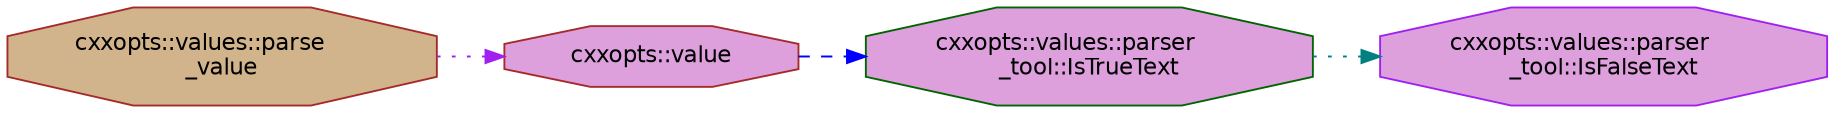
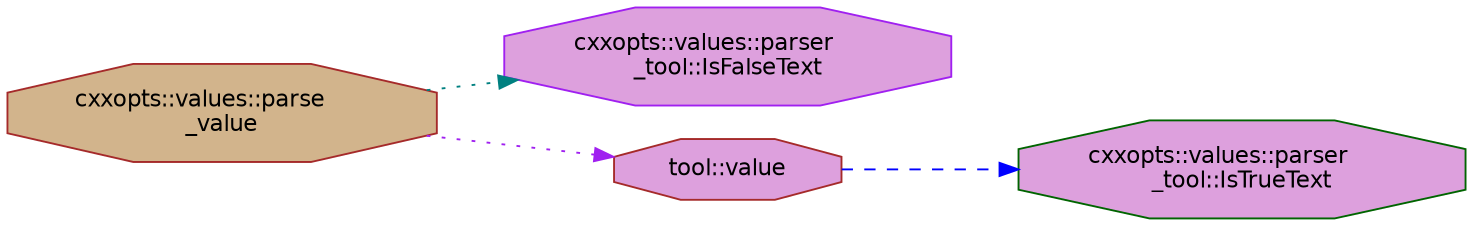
(651, 57) -> (728, 169)
(1337, 57) -> (463, 86)
